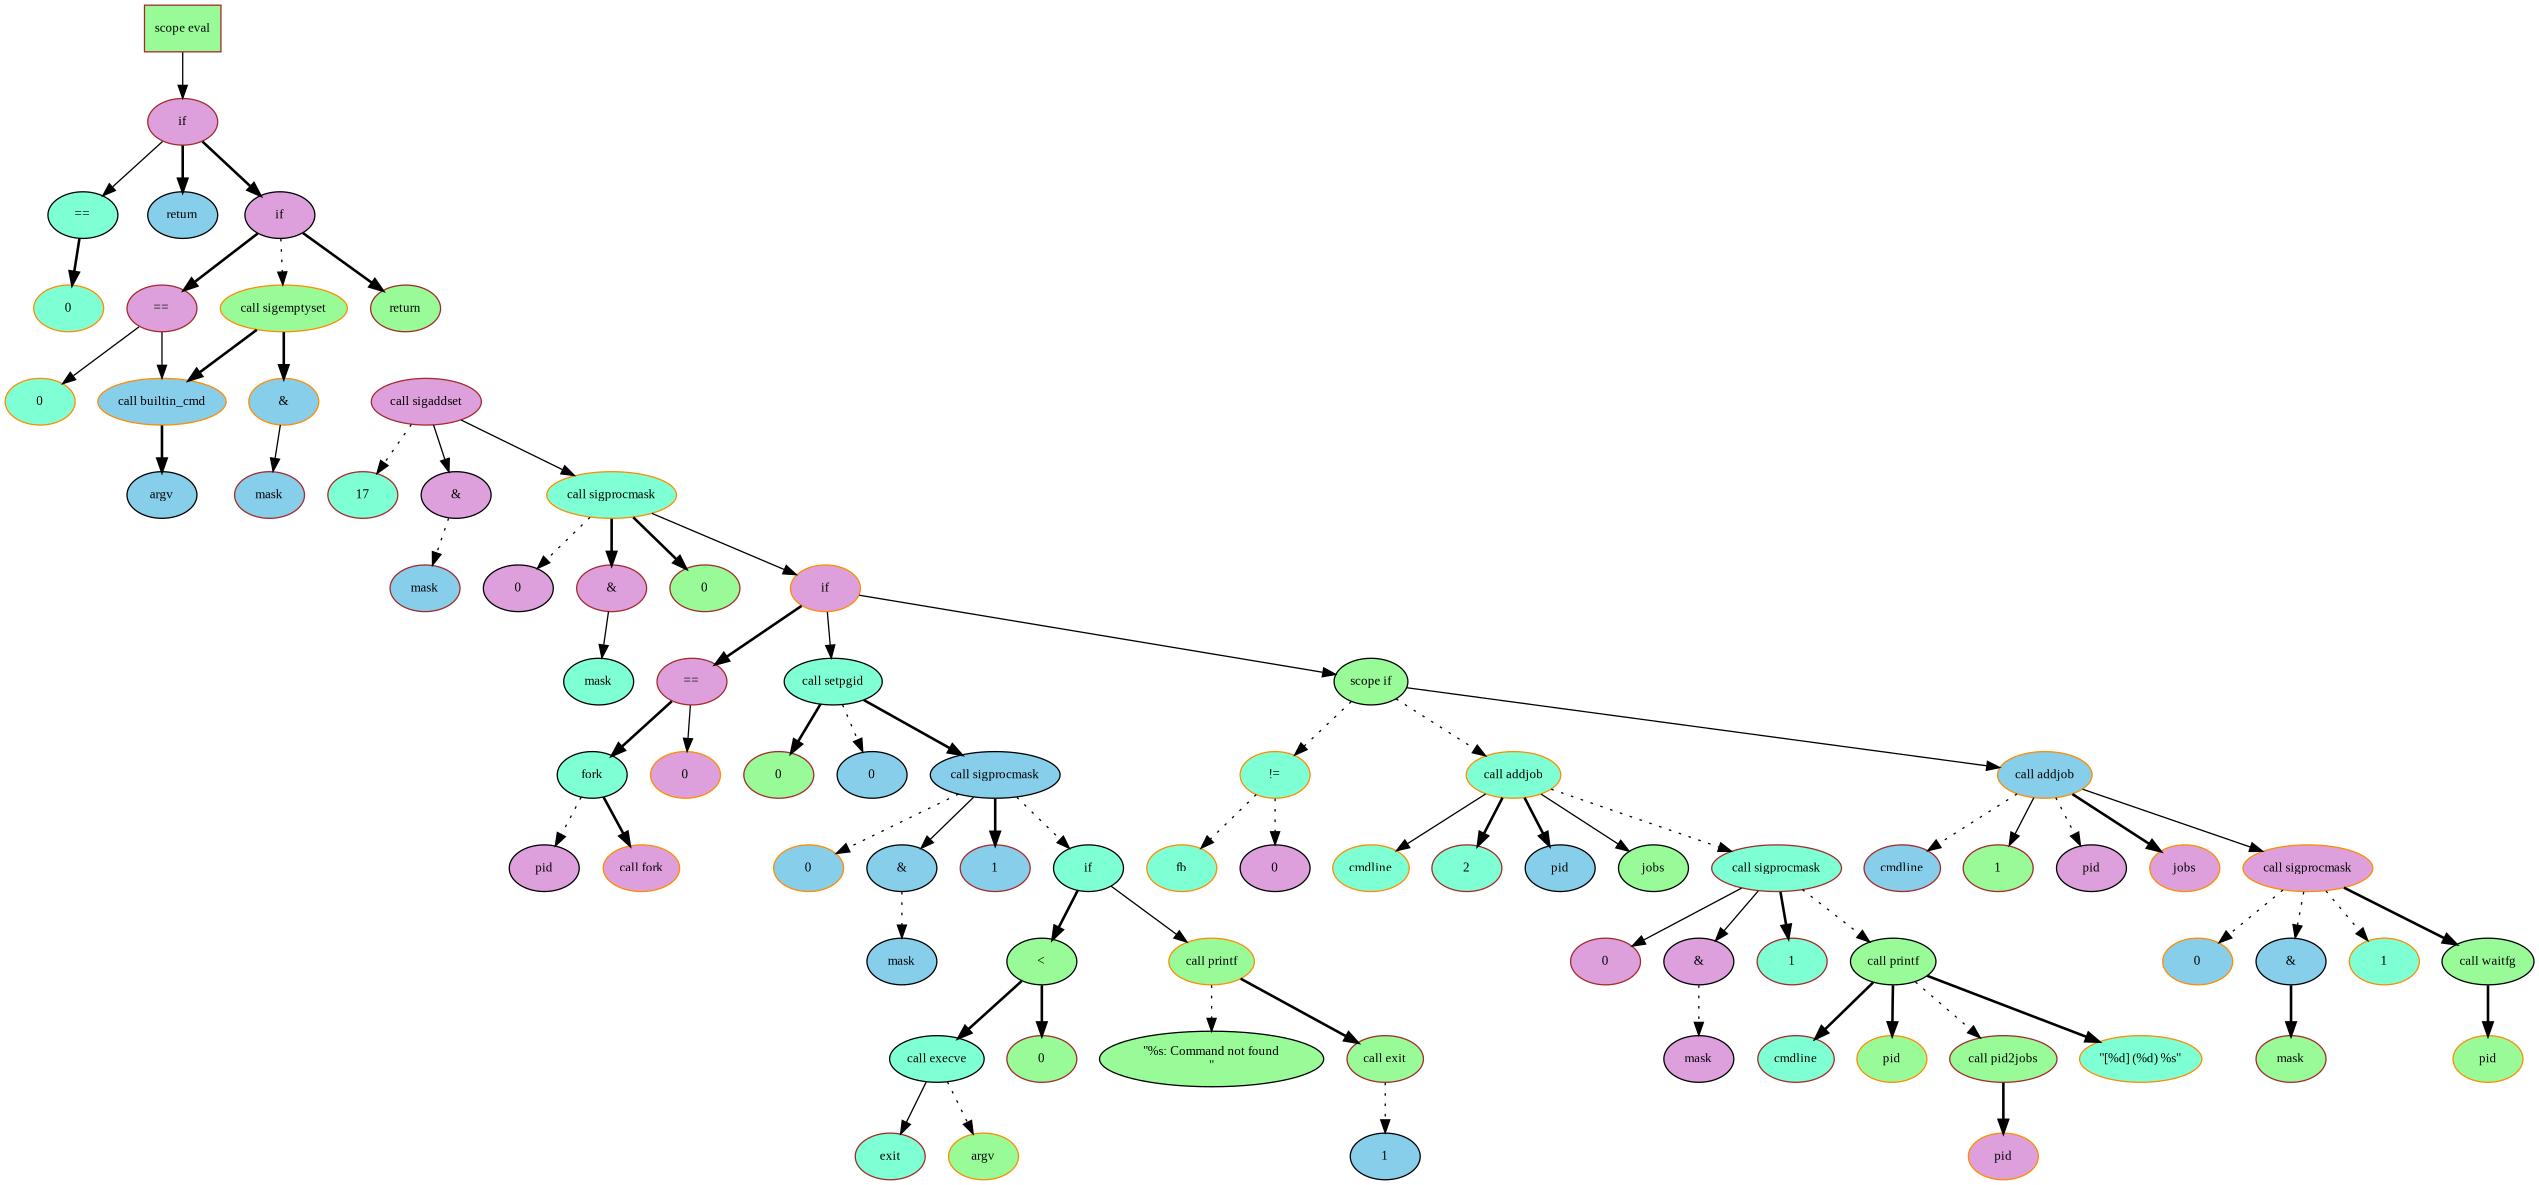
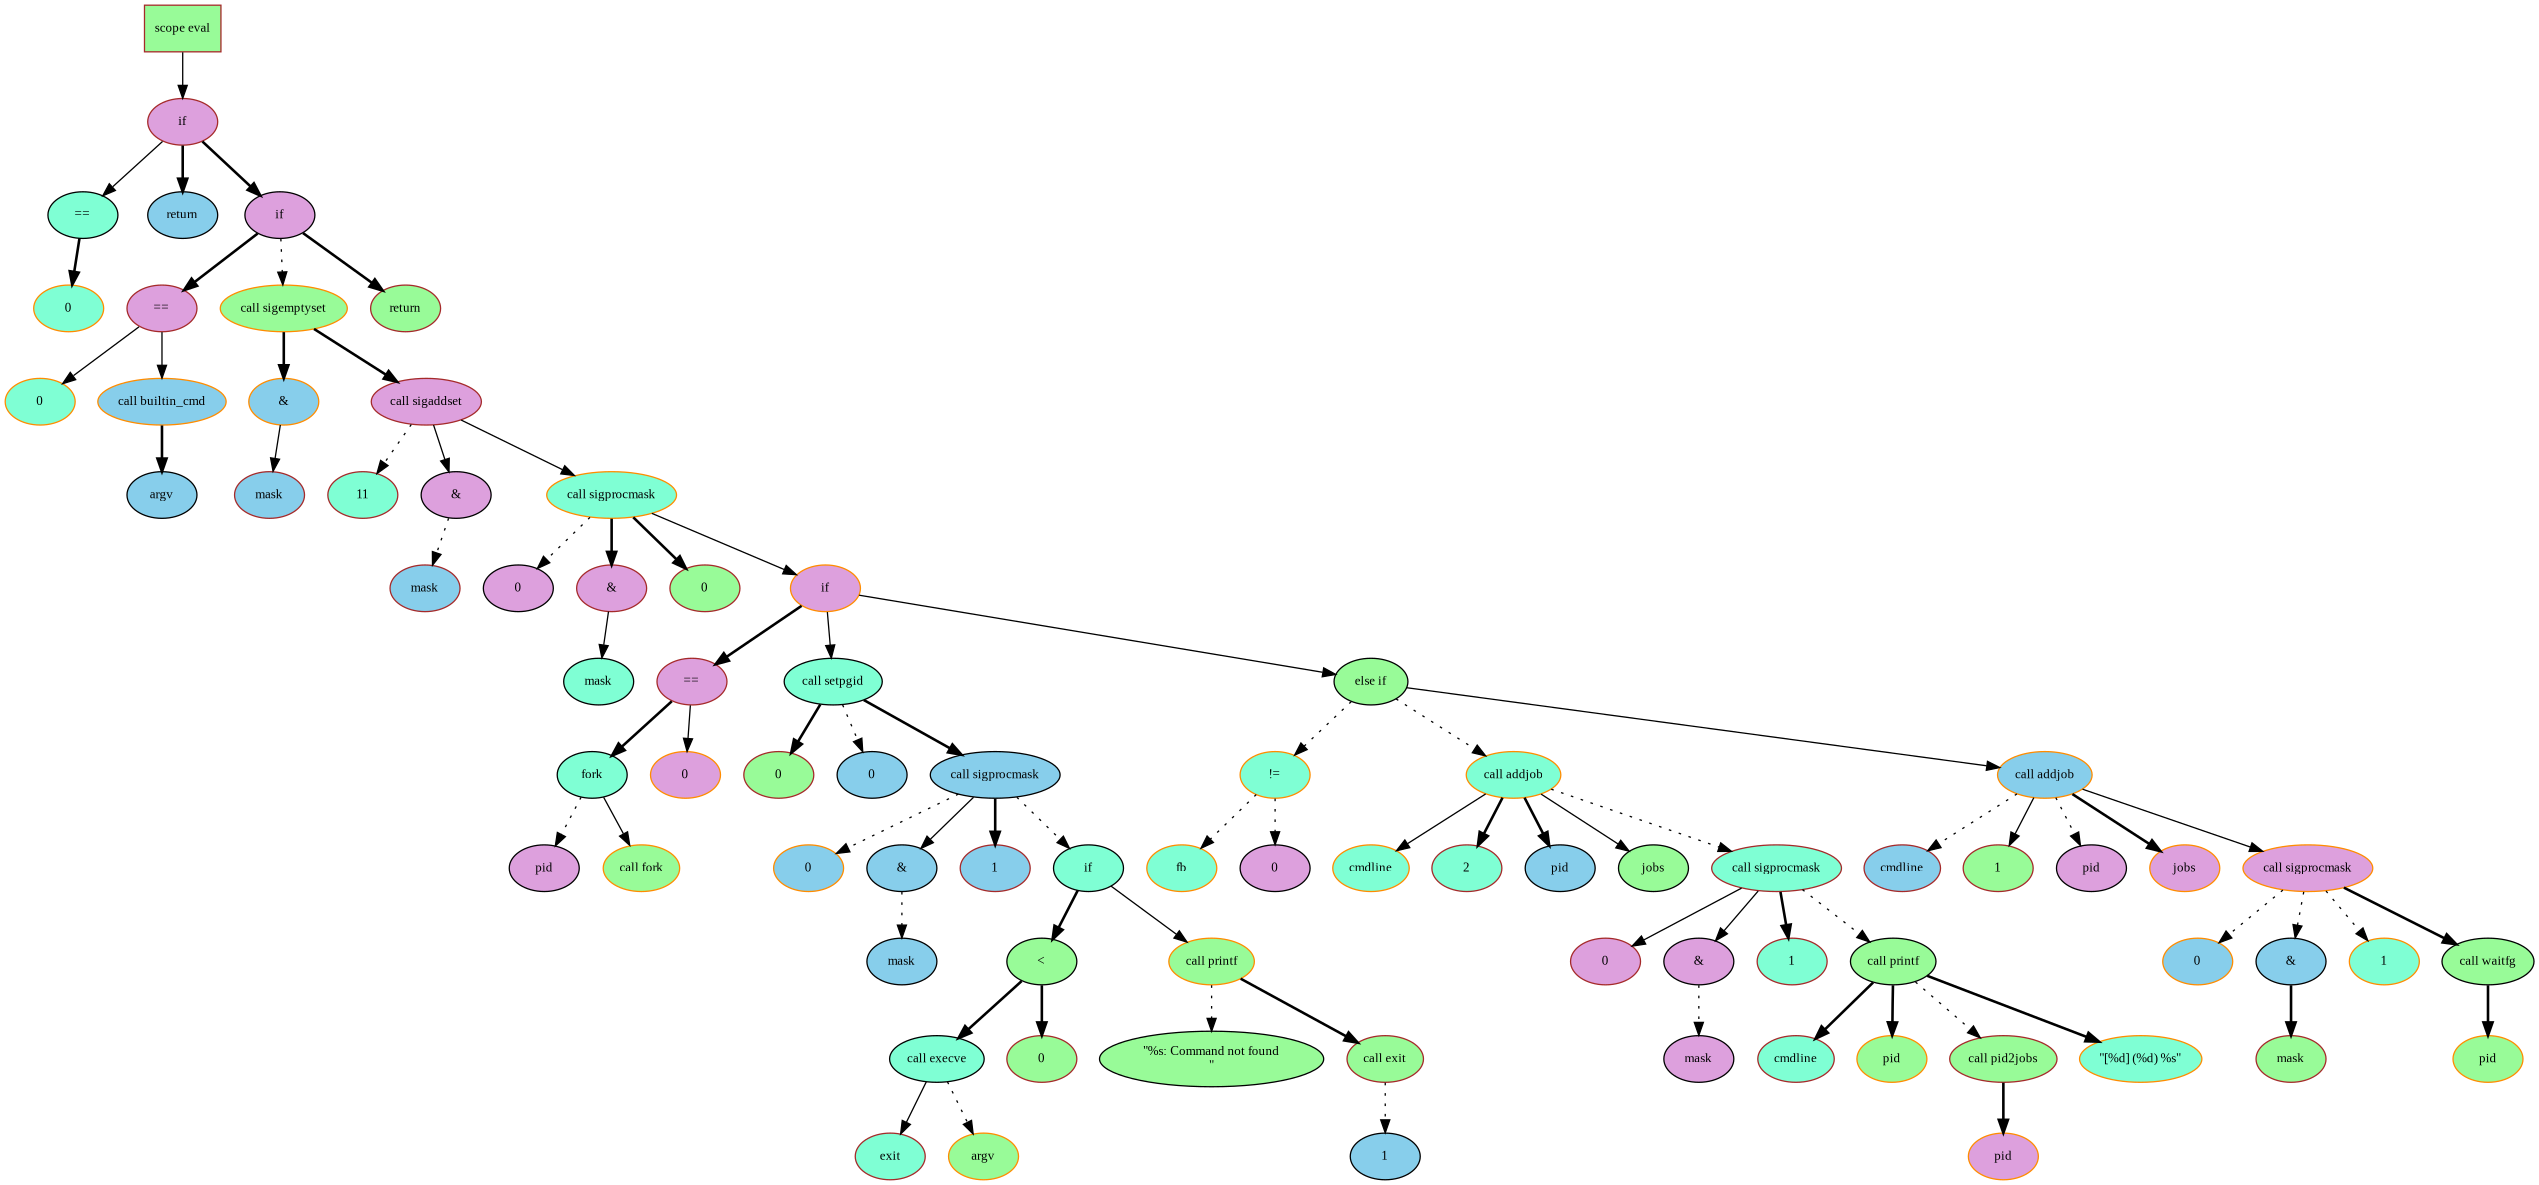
(228, 351) -> (350, 352)
(363, 495) -> (363, 495)
(1371, 682) -> (1371, 682)
(614, 815) -> (614, 815)
(641, 868) -> (641, 868)
